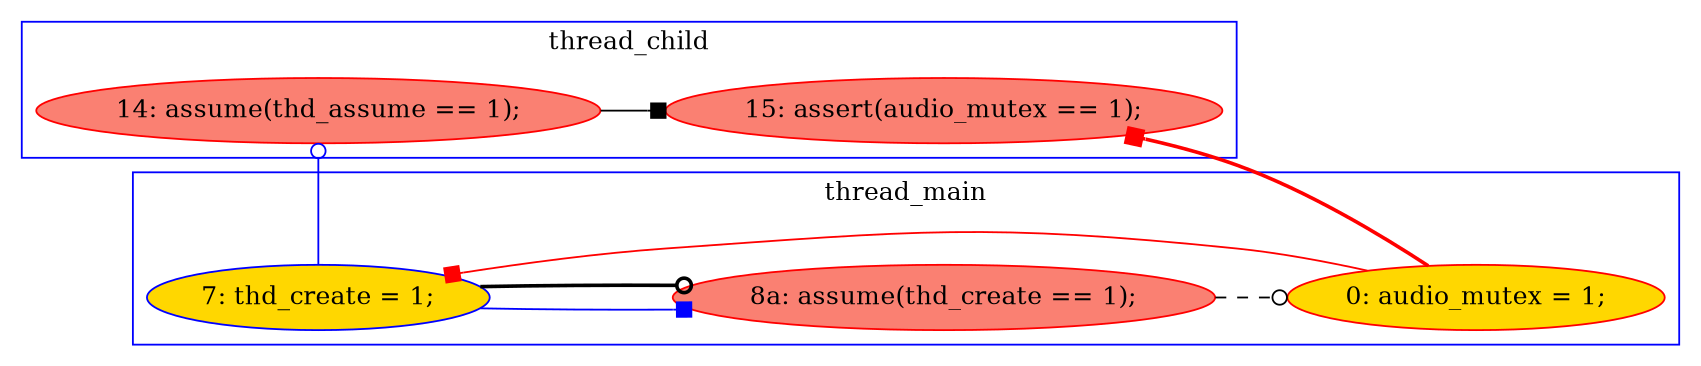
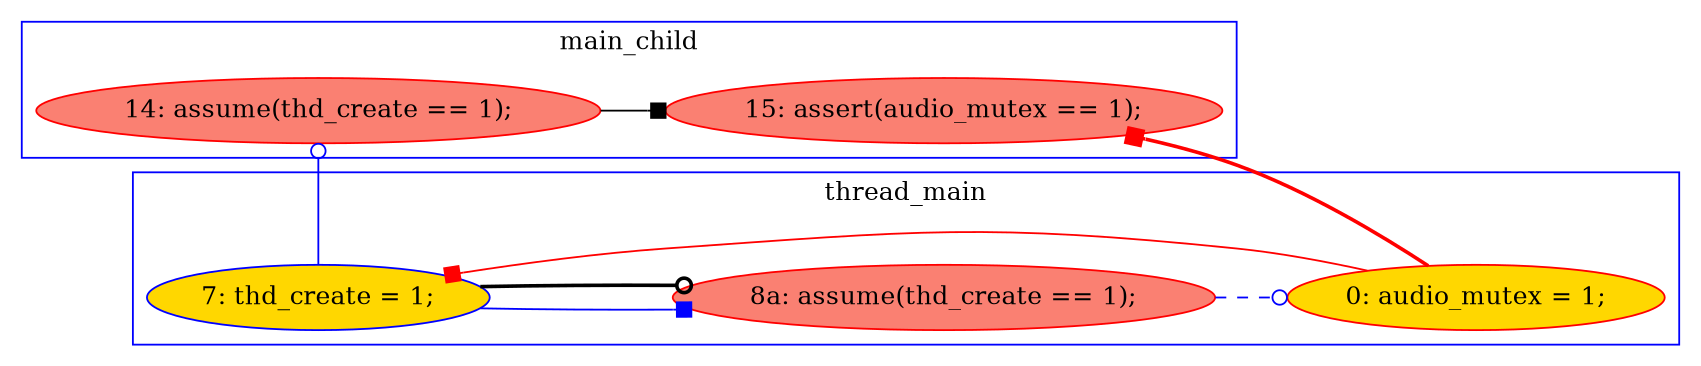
(629, 43) -> (629, 43)
(318, 111) -> (318, 111)
(1244, 297) -> (1244, 297)
